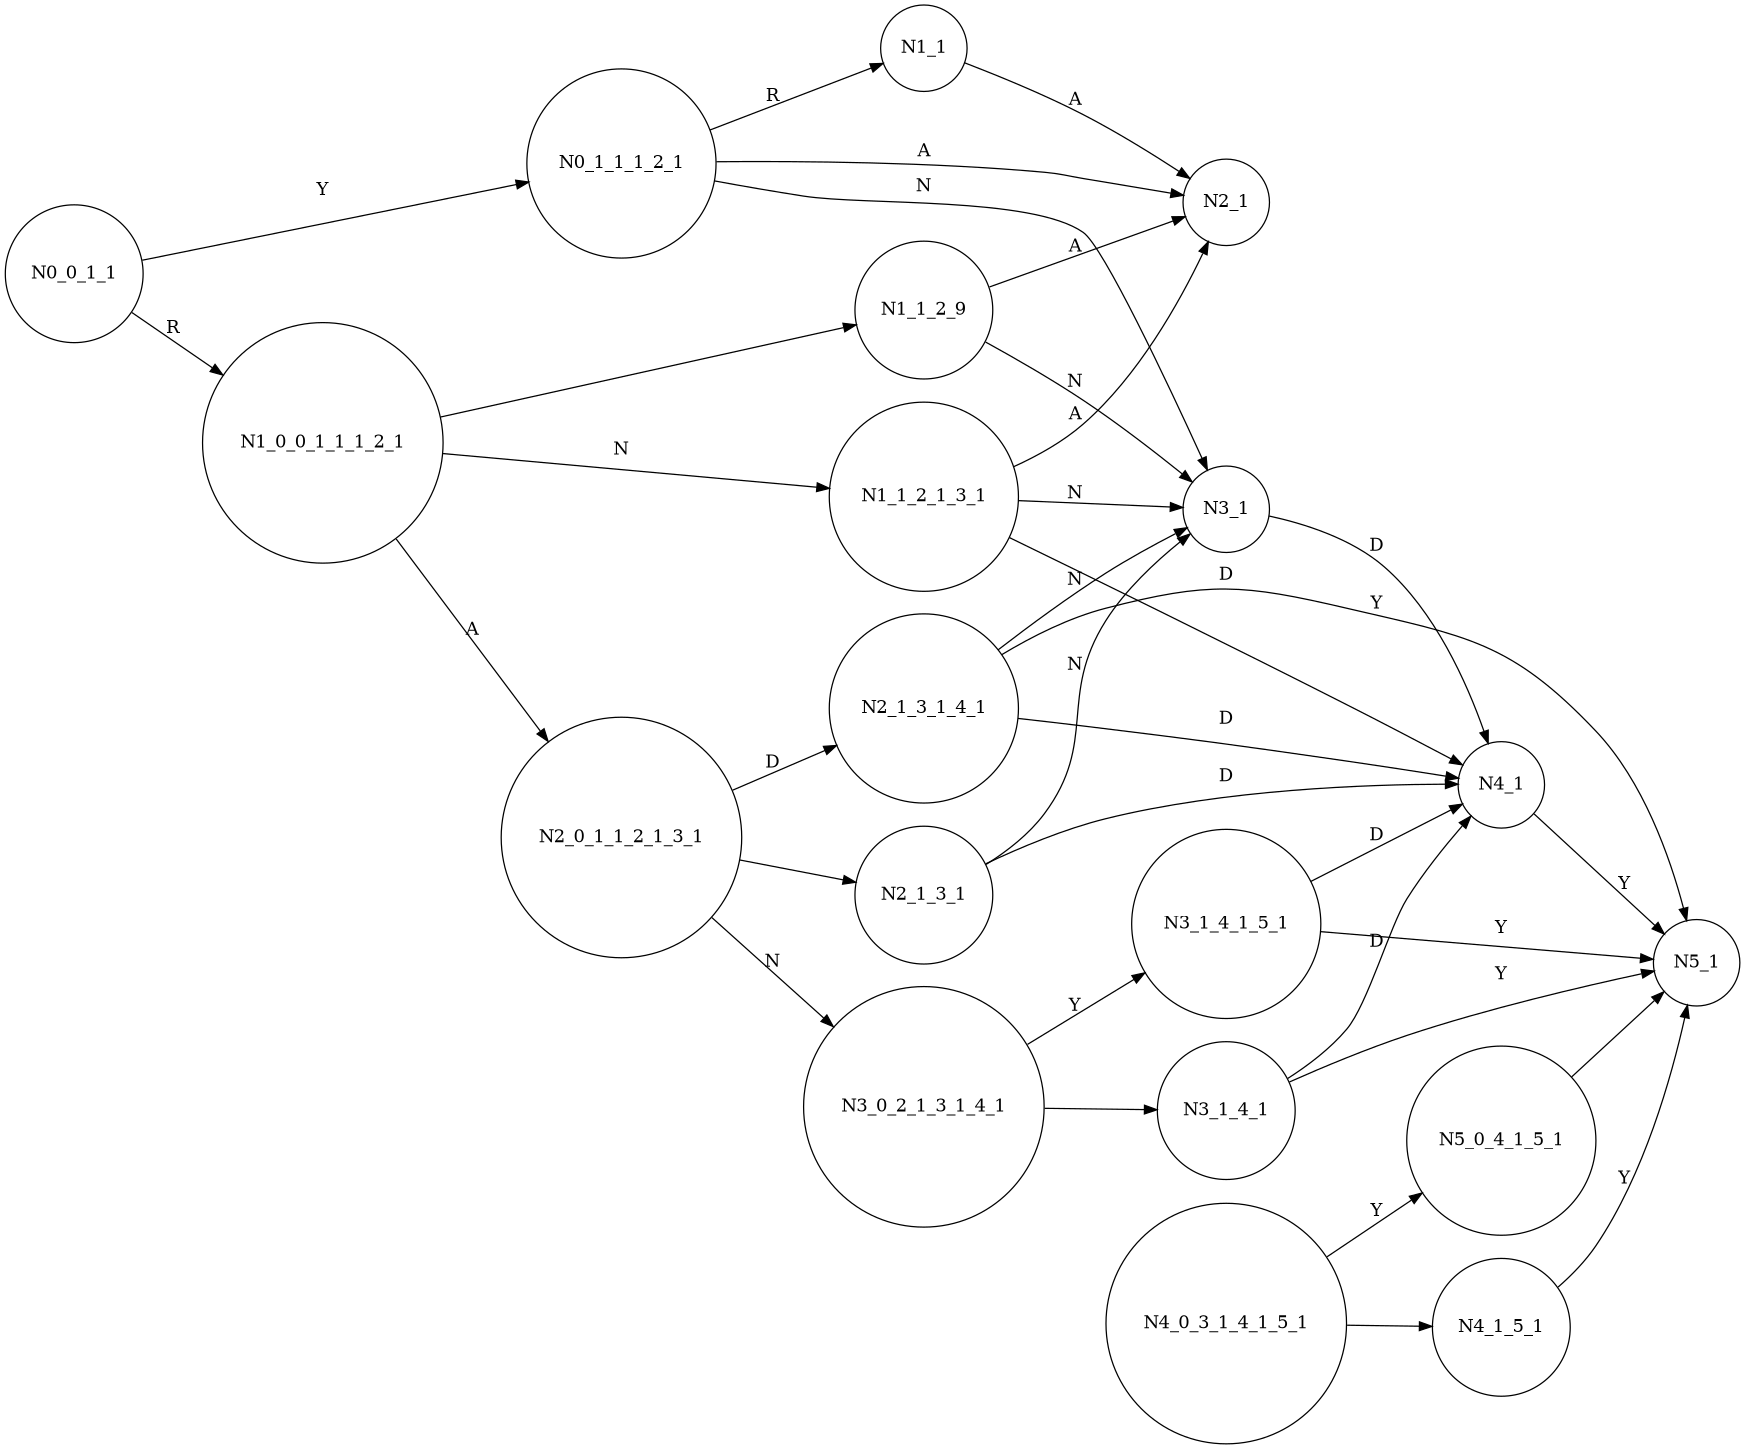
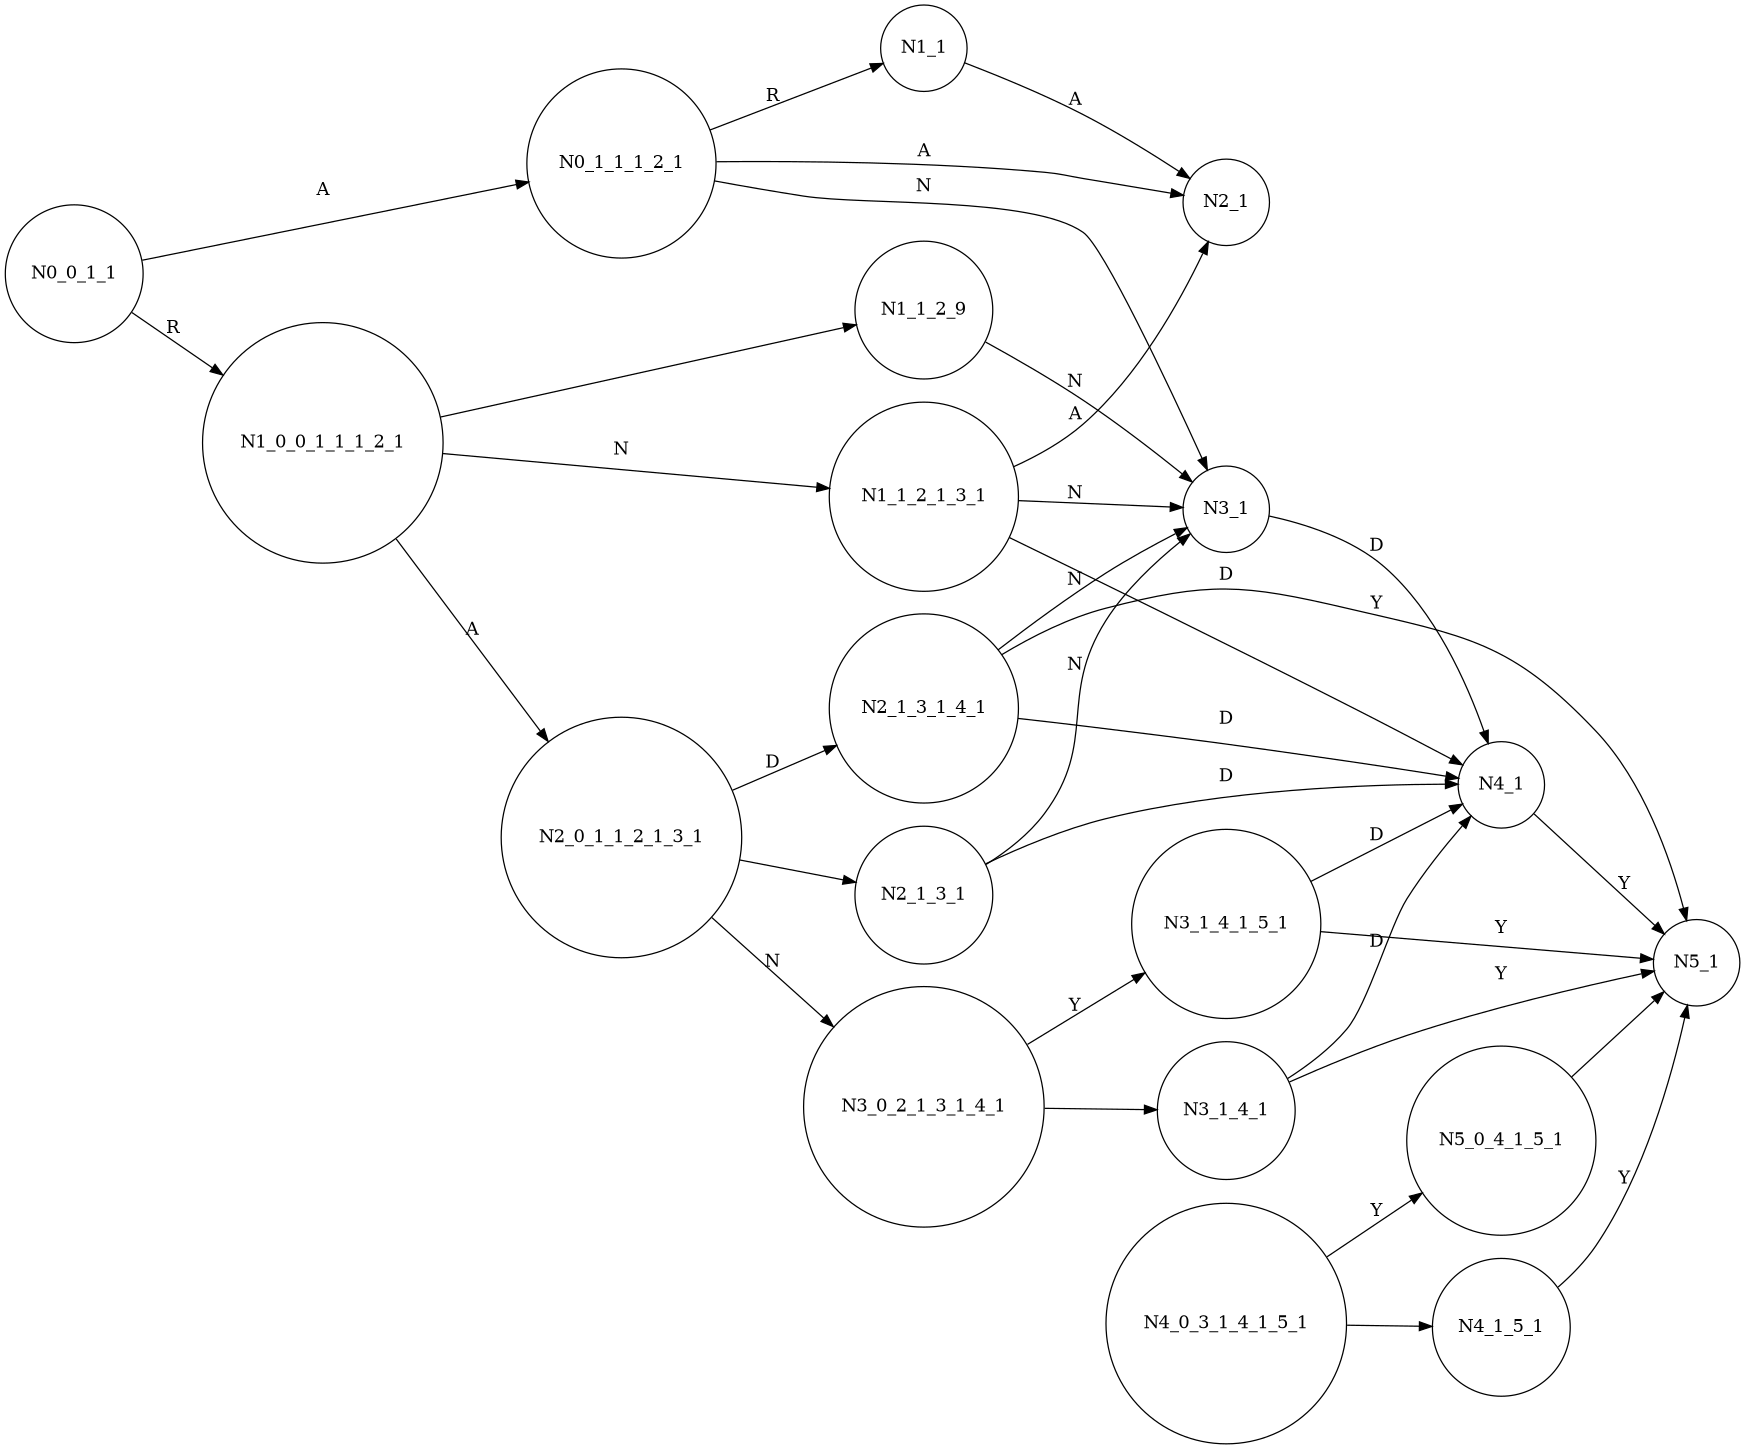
(323, 190) -> (323, 190)
(1081, 254) -> none
